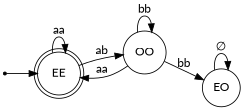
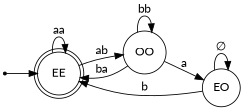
(184, 64) -> (184, 64)
(102, 70) -> (102, 70)
none -> (144, 96)
